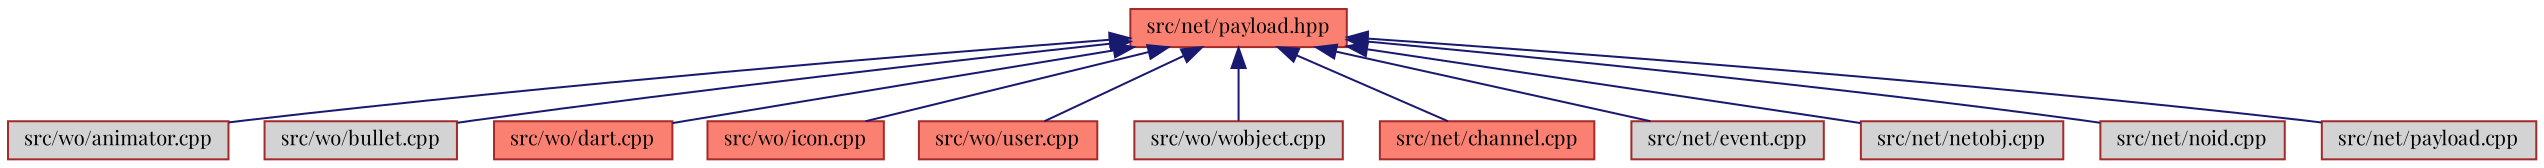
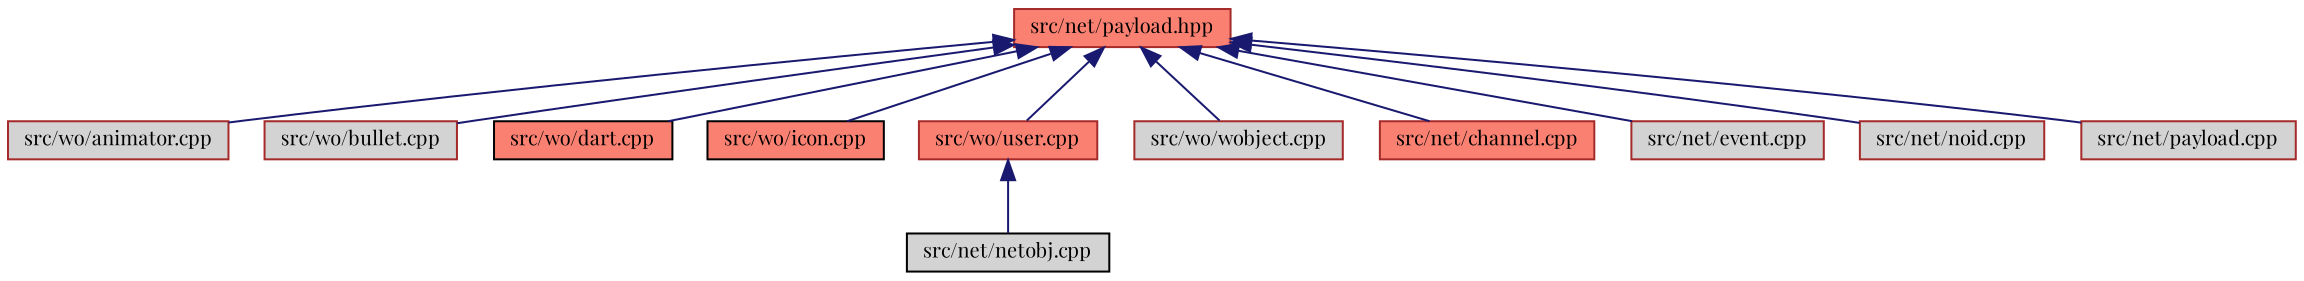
(1614, 86) -> (1008, 207)
(583, 140) -> (583, 140)
(796, 140) -> (796, 140)
(1962, 140) -> (1008, 253)
